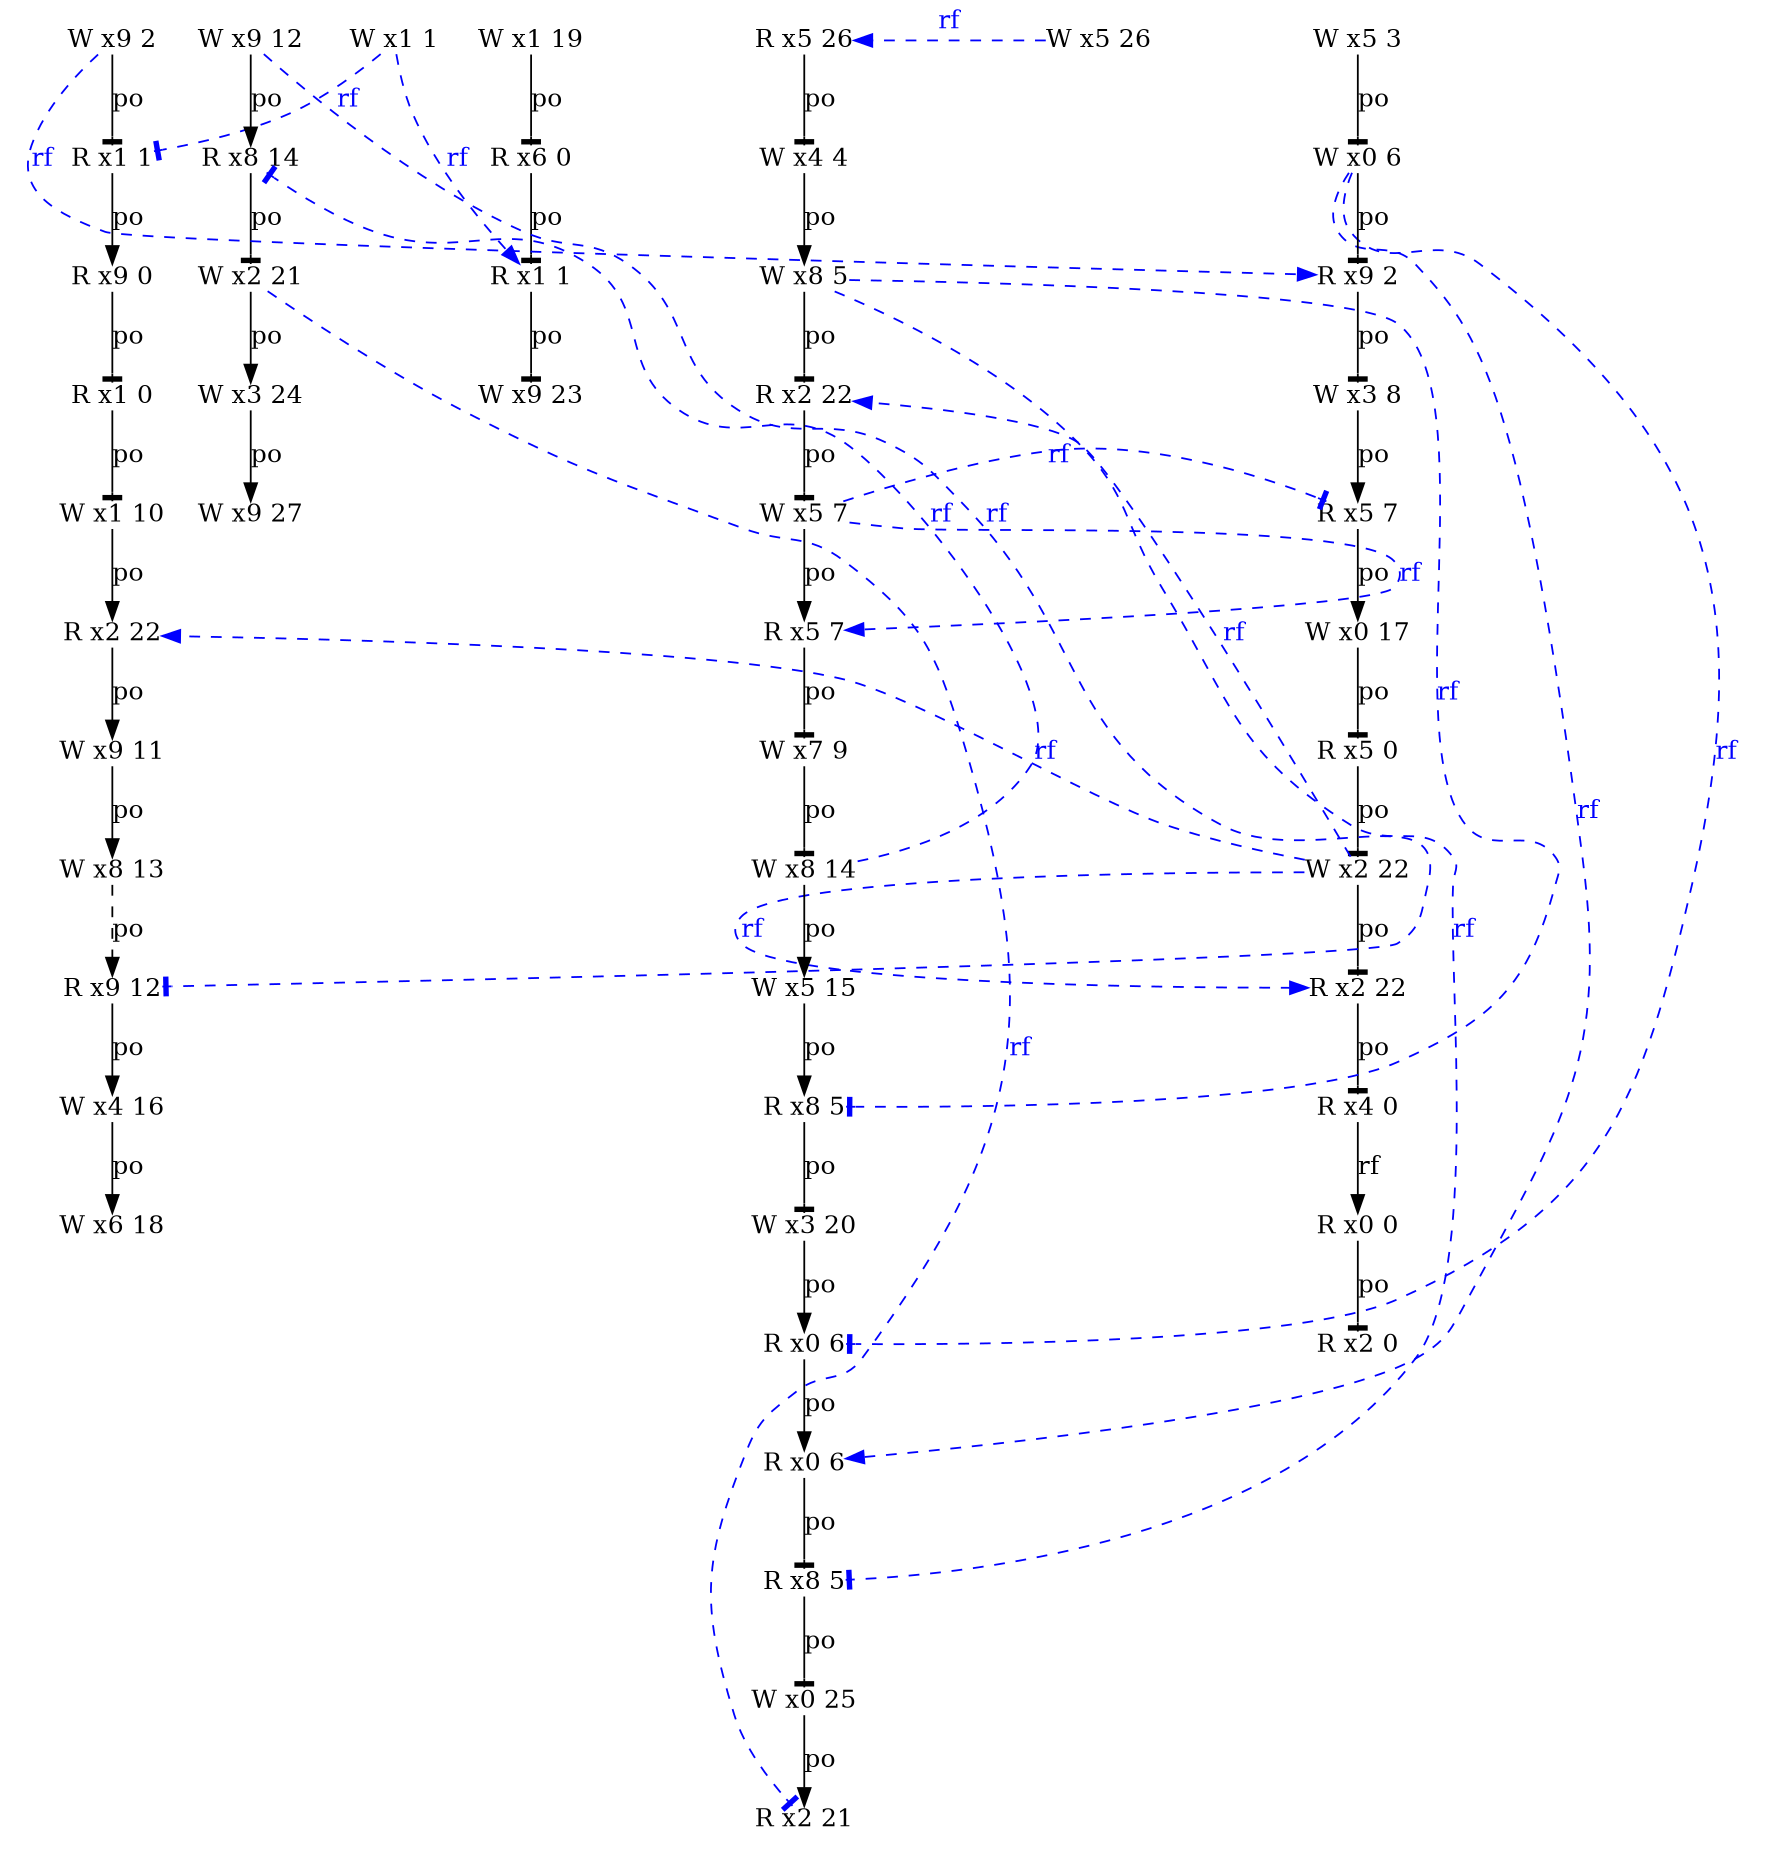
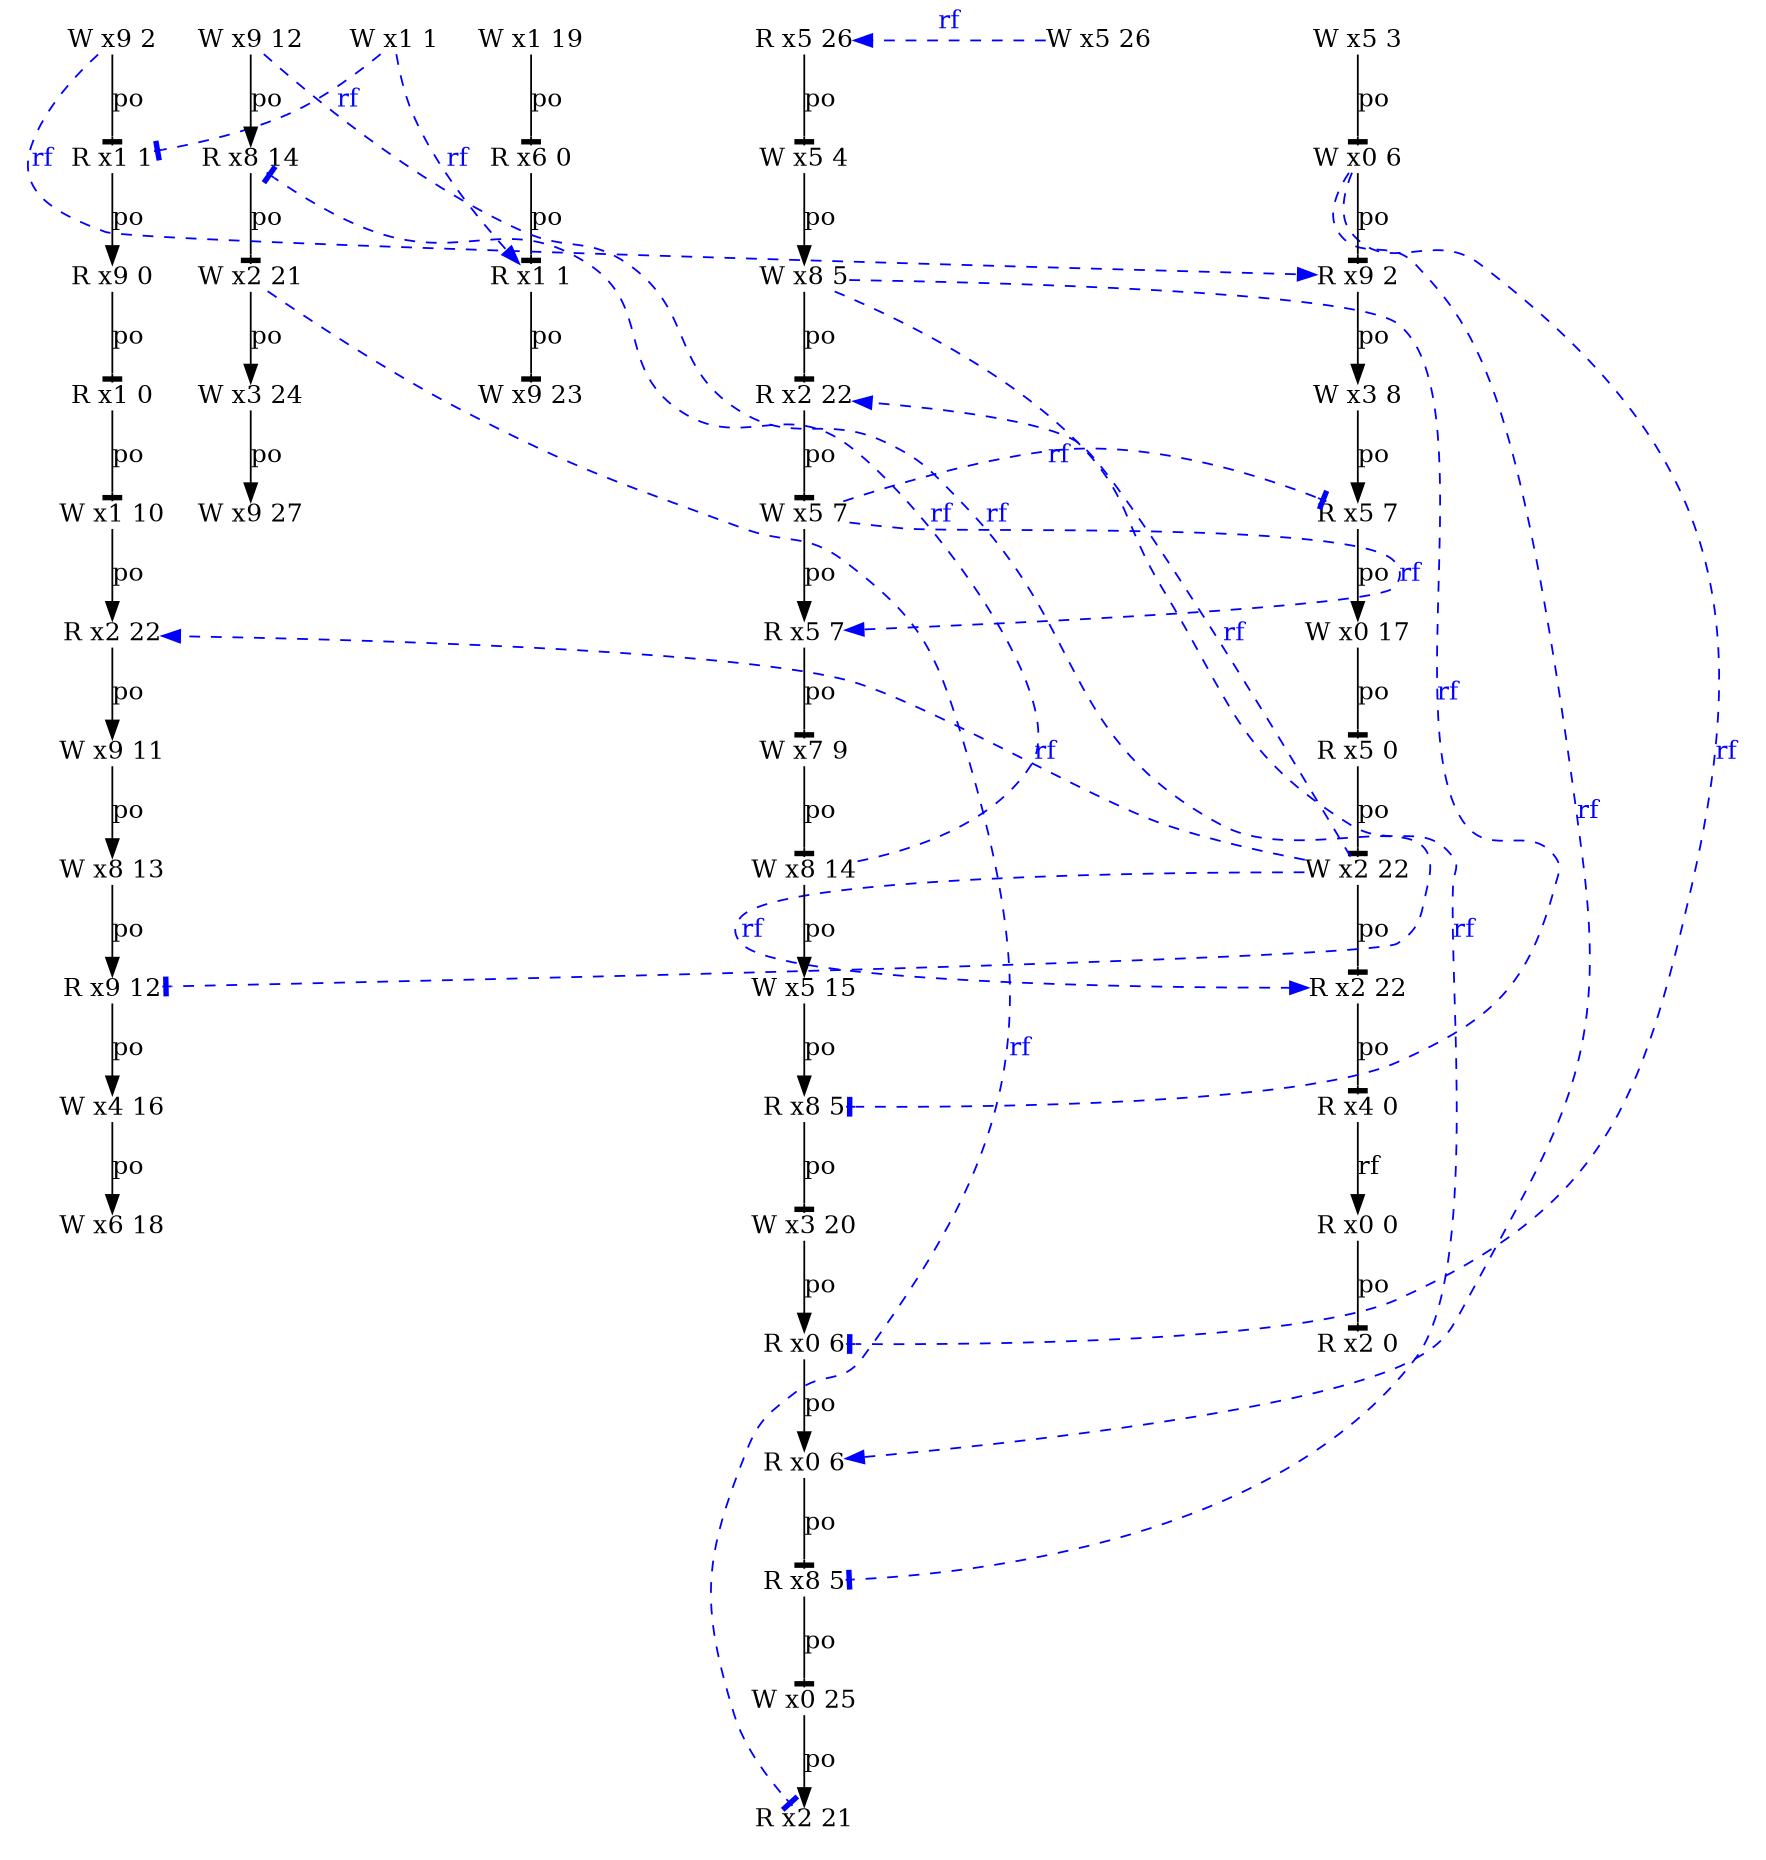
(804, 159) -> (804, 159)
(1358, 333) -> (1358, 328)
(112, 921) -> (112, 921)
